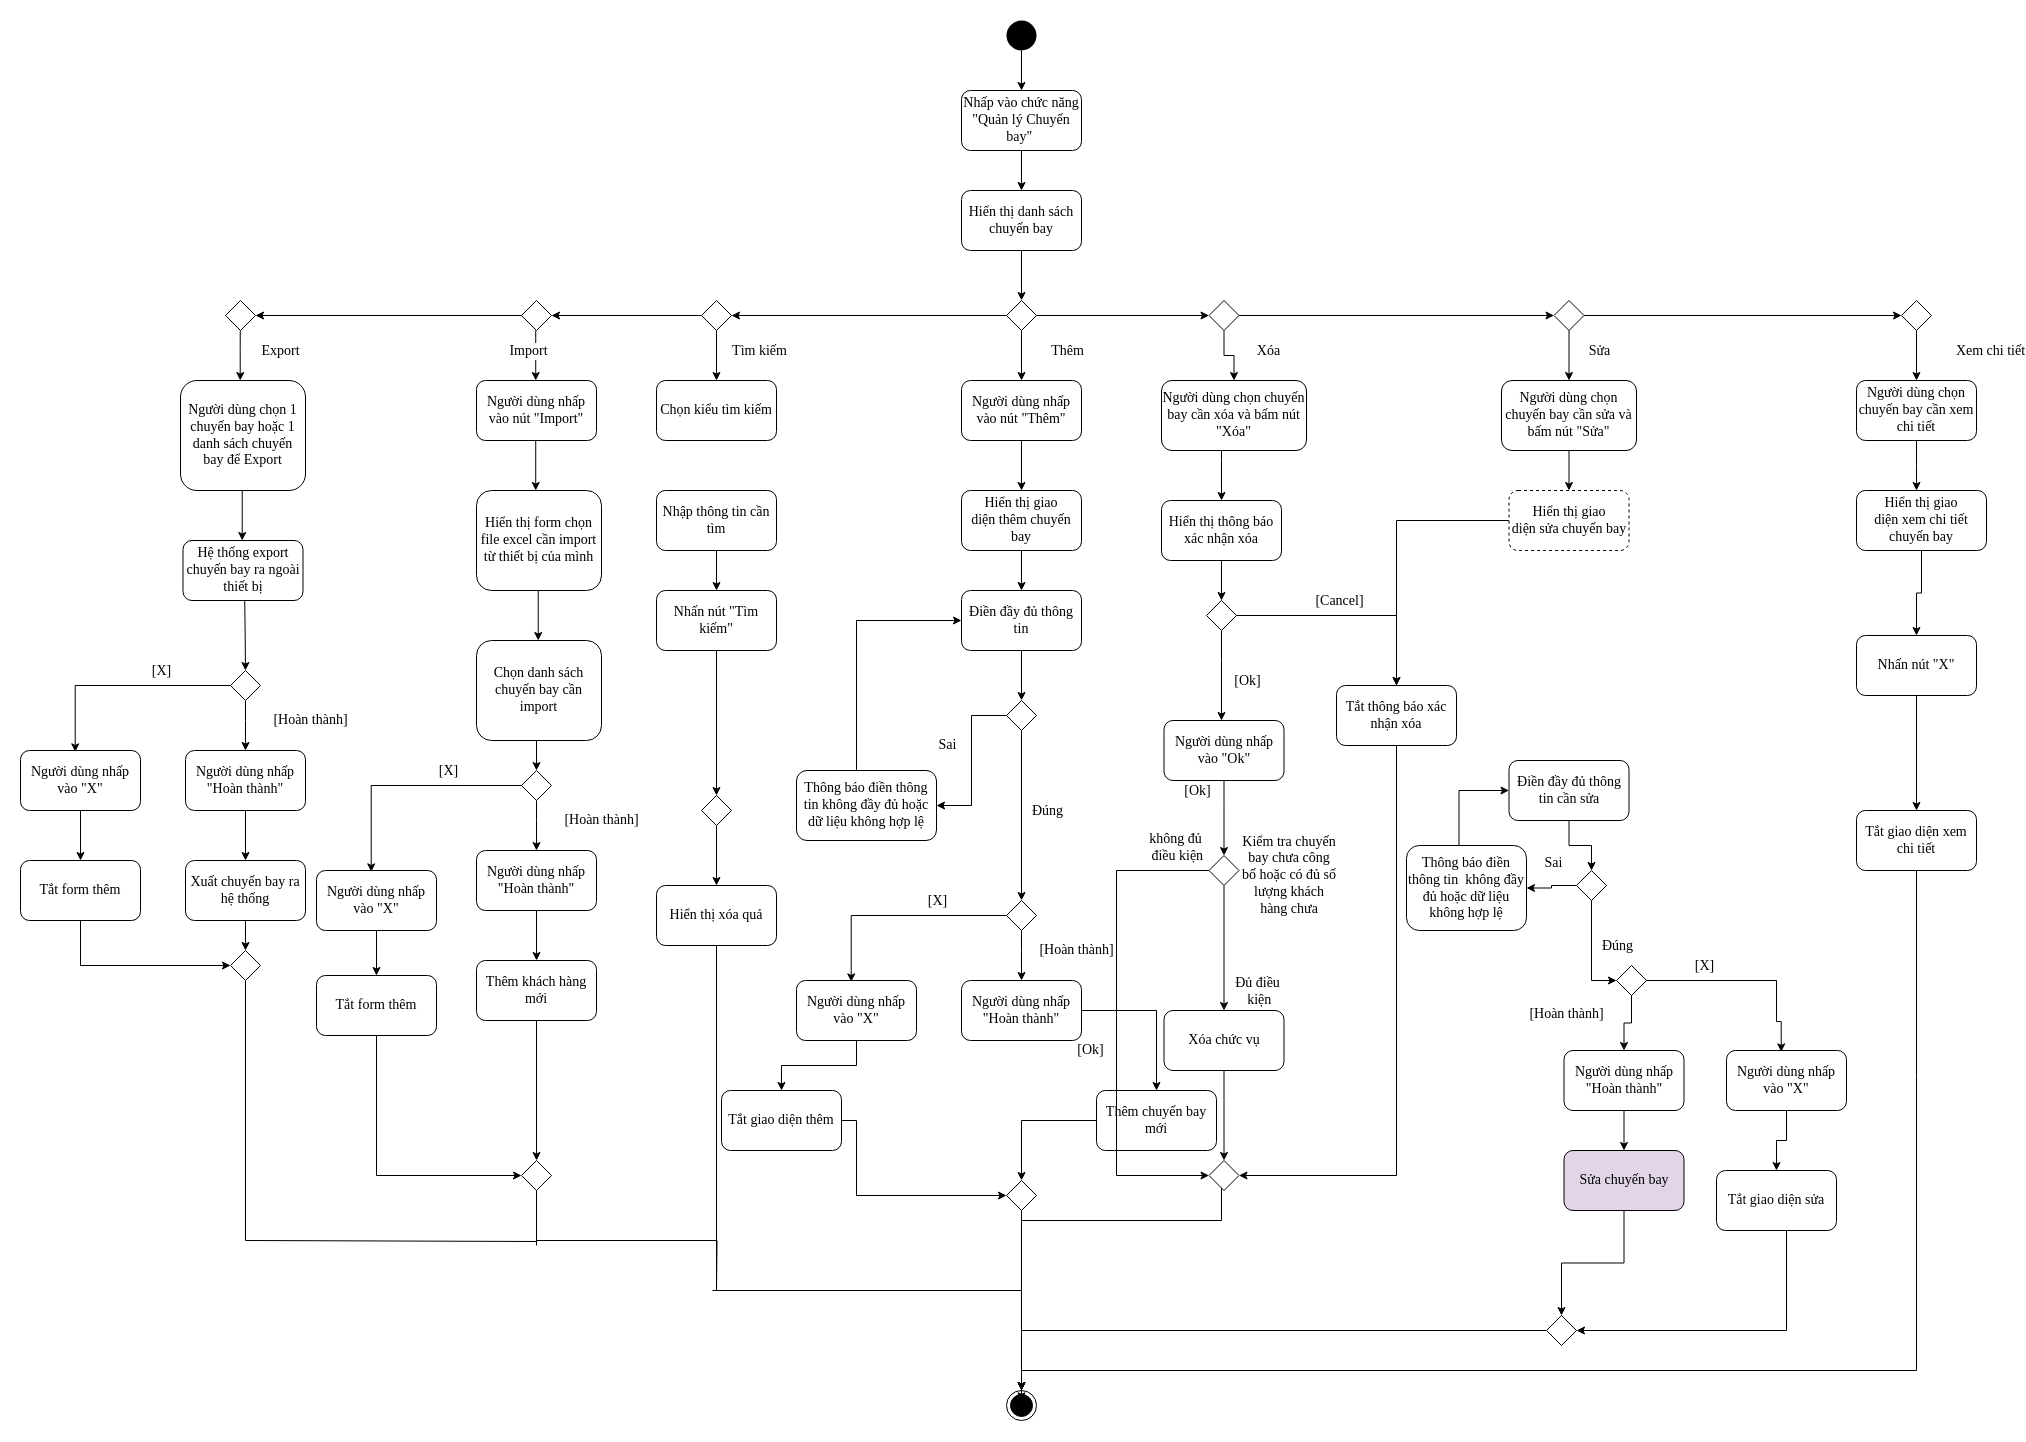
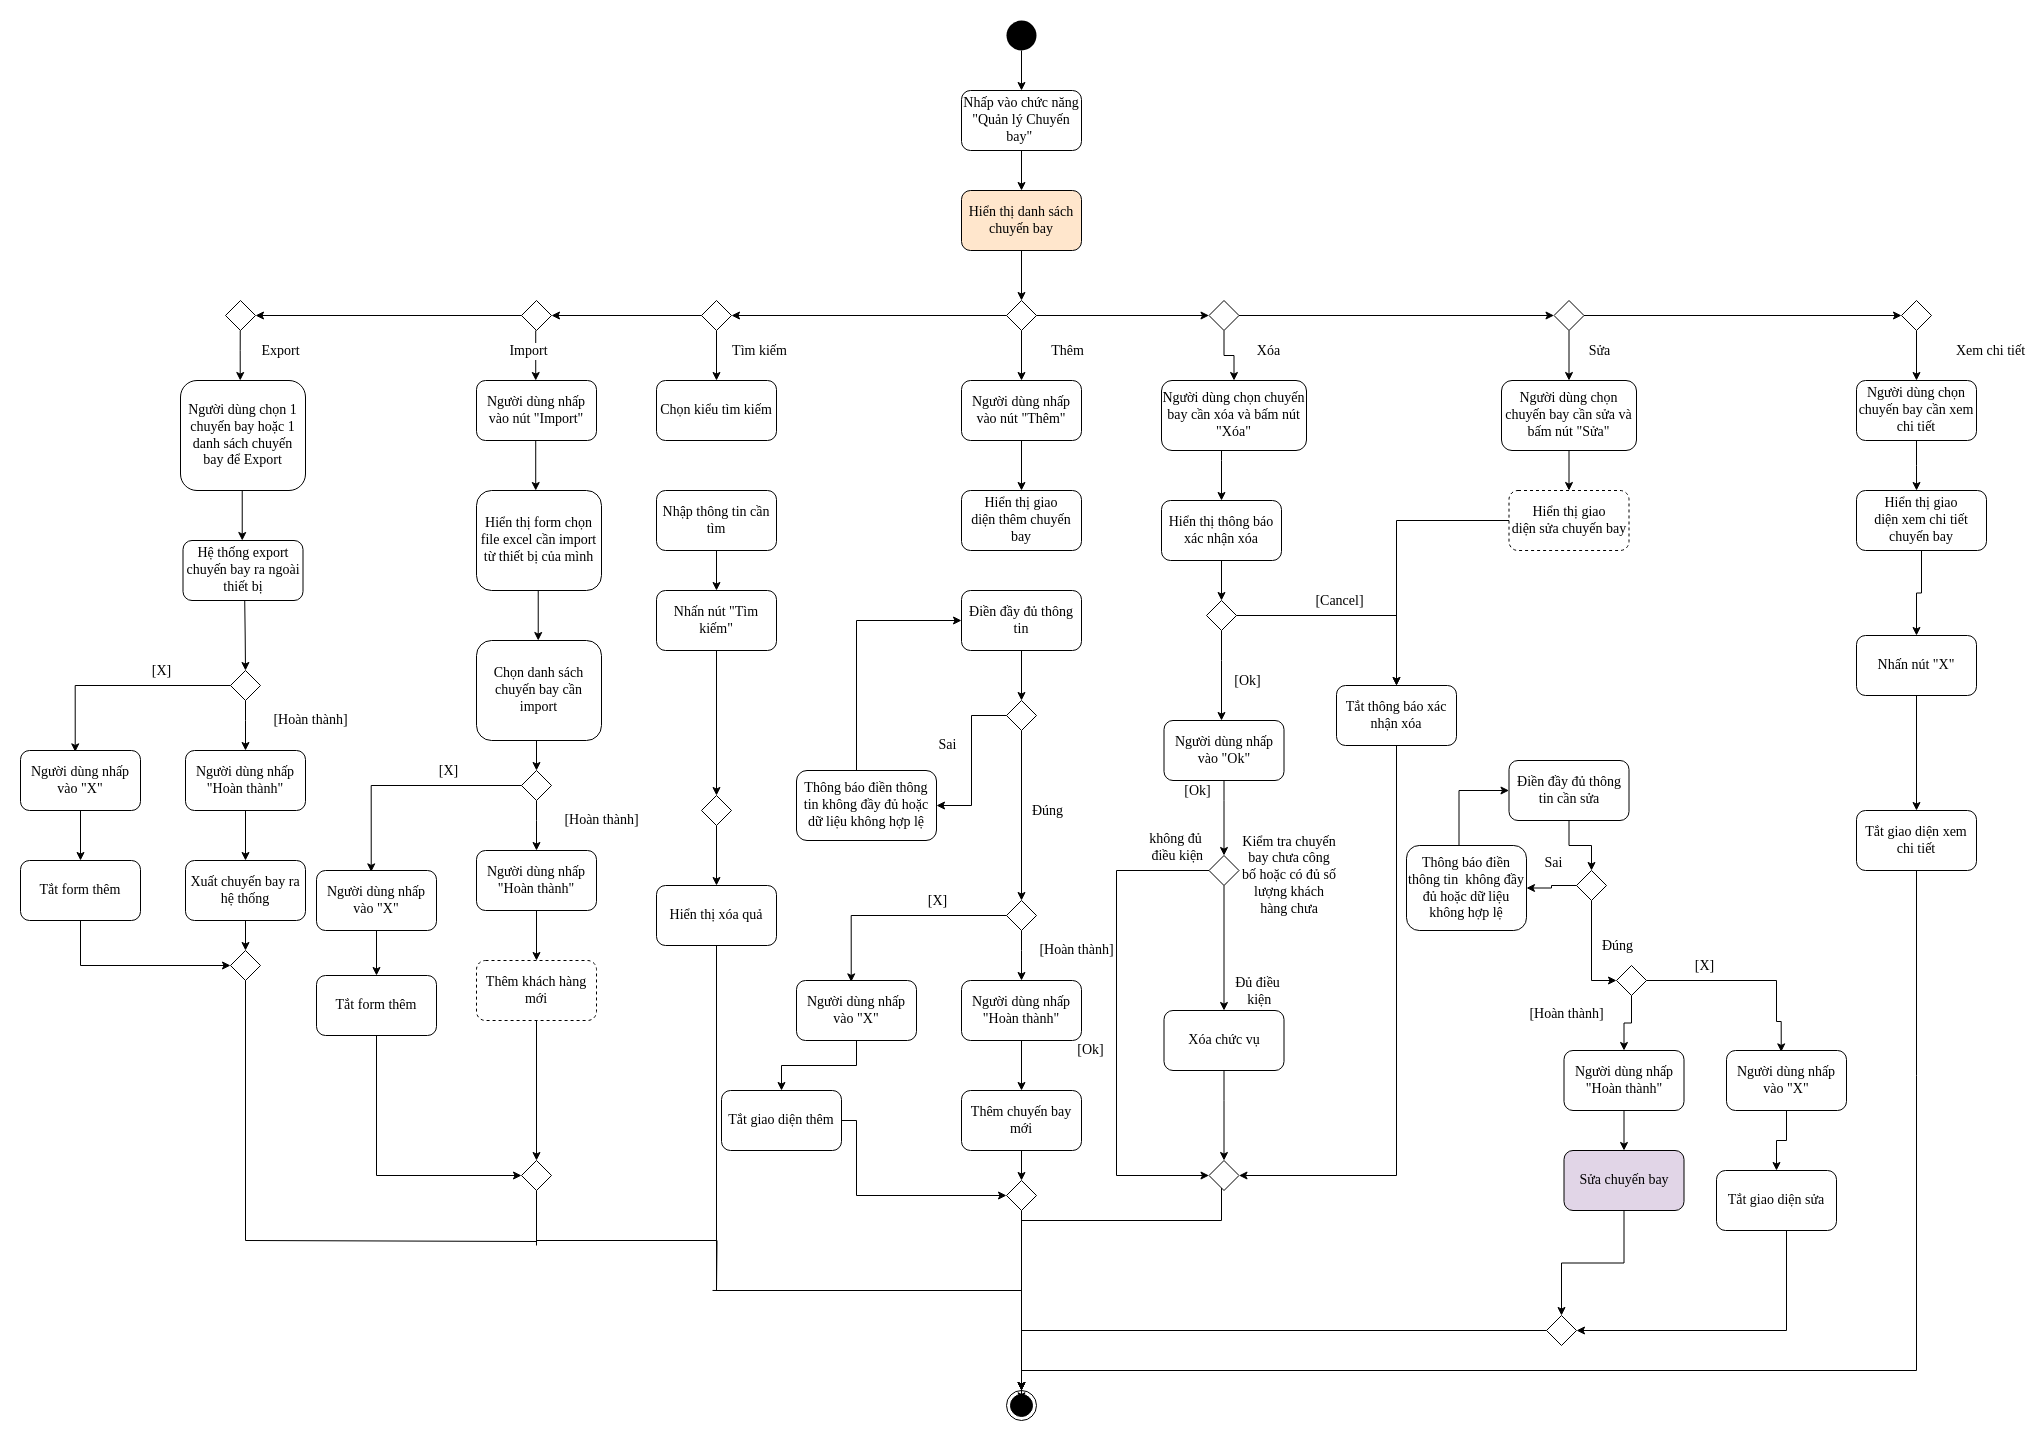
(1022, 221) -> (1022, 221)
(1022, 567) -> none
(537, 991) -> (537, 991)
(1157, 1121) -> (1022, 1121)
